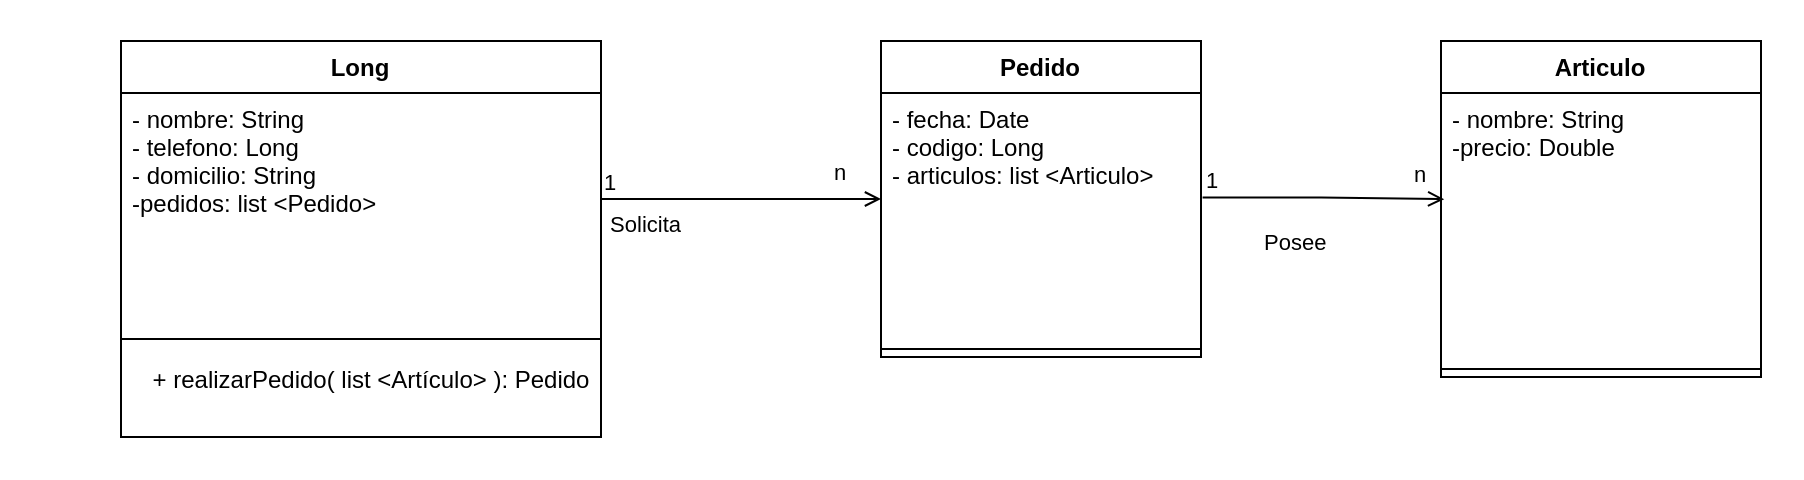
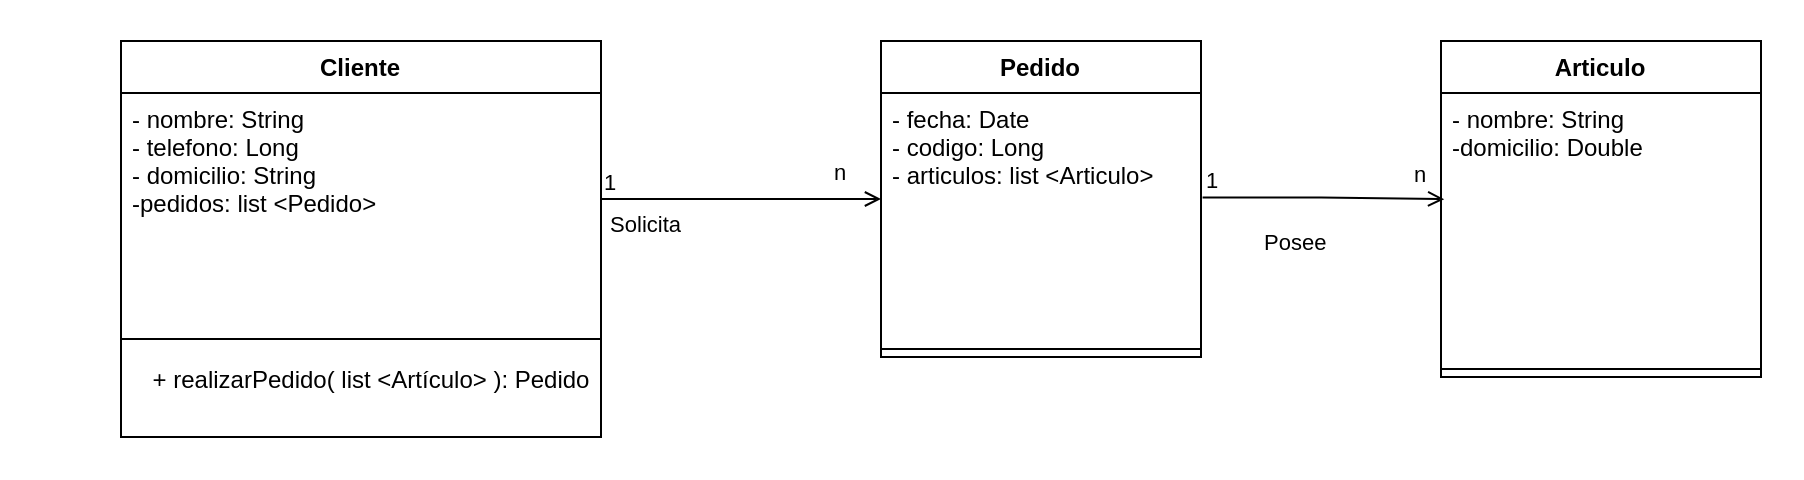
(360, 68) -> (360, 68)
(1547, 120) -> (1547, 120)
